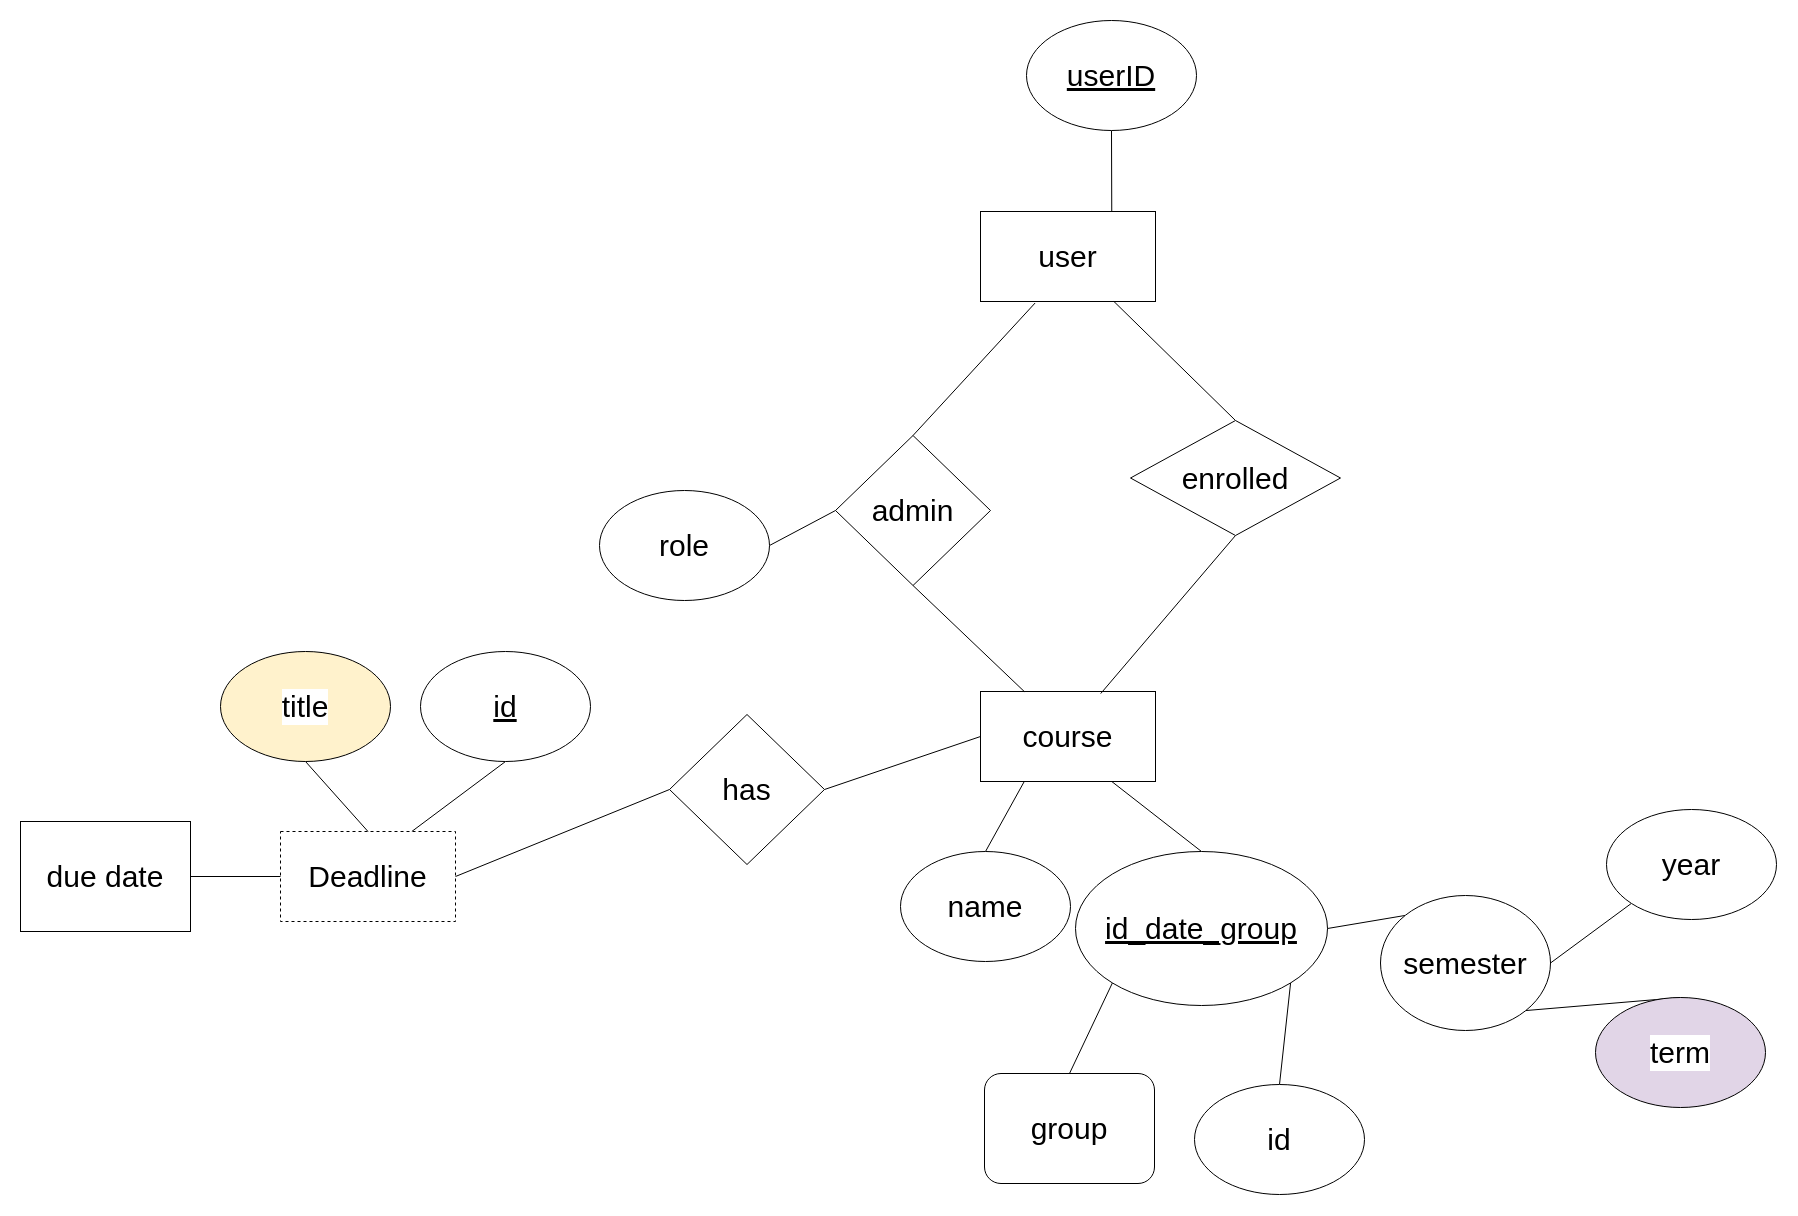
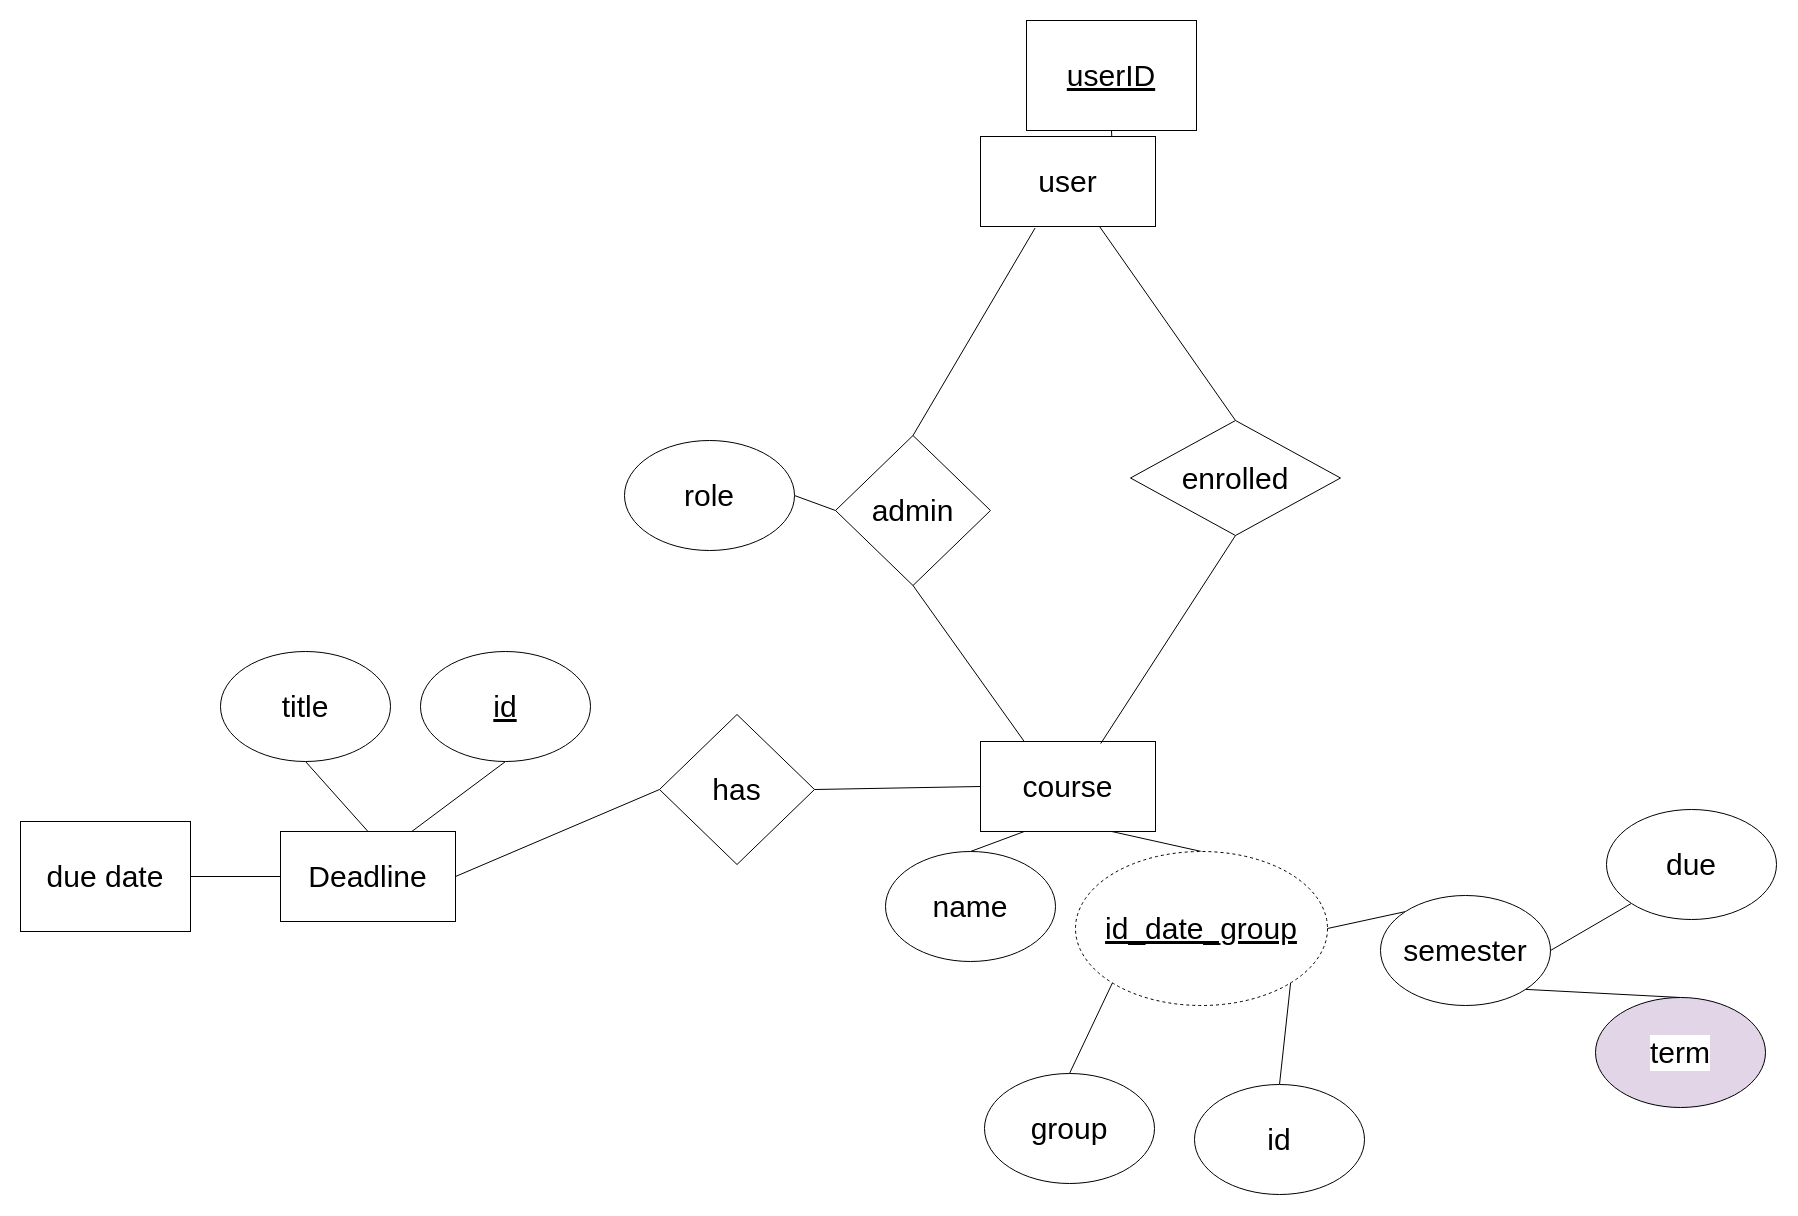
(1112, 76) -> (1112, 76)
(1068, 257) -> (1068, 182)
(685, 546) -> (710, 496)
(306, 707) -> (306, 707)
(1068, 737) -> (1068, 787)
(747, 790) -> (737, 790)
(1692, 865) -> (1692, 865)
(368, 877) -> (368, 877)
(986, 907) -> (971, 907)
(1202, 929) -> (1202, 929)
(1466, 963) -> (1466, 951)
(1070, 1129) -> (1070, 1129)
